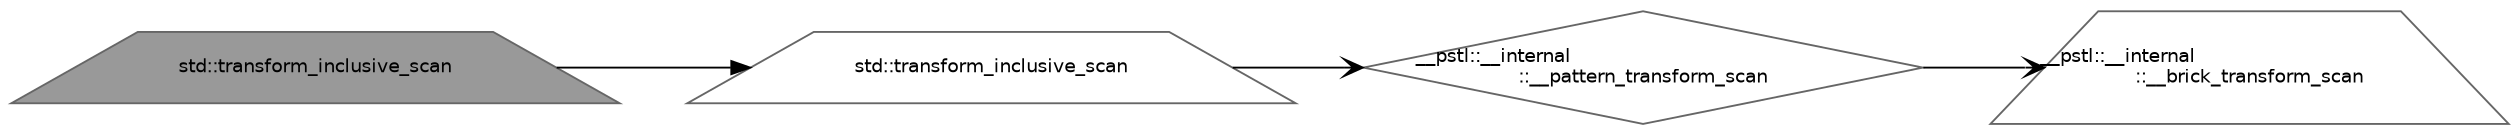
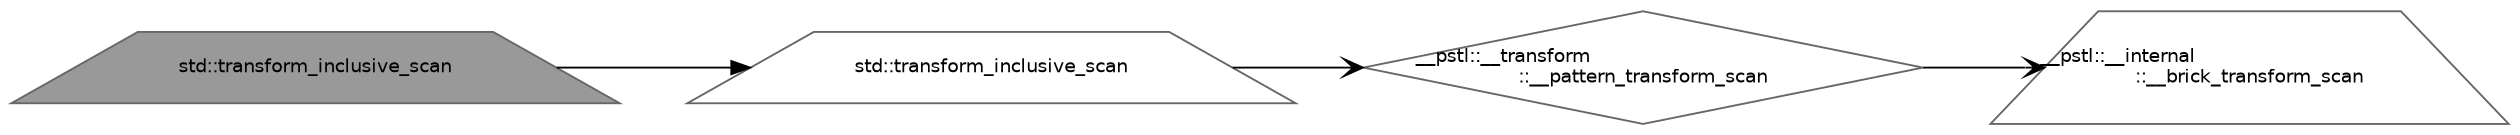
(1643, 68) -> (1643, 68)
